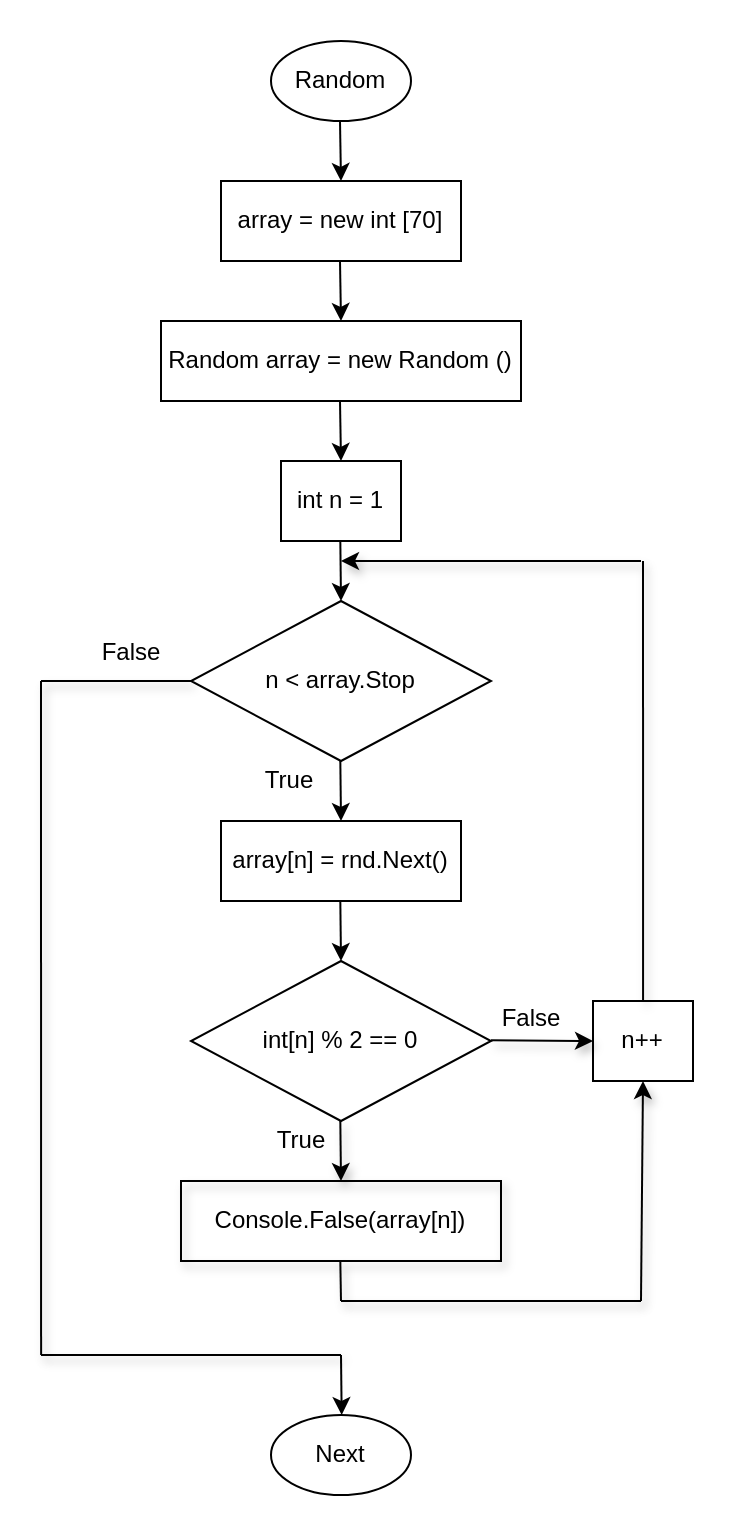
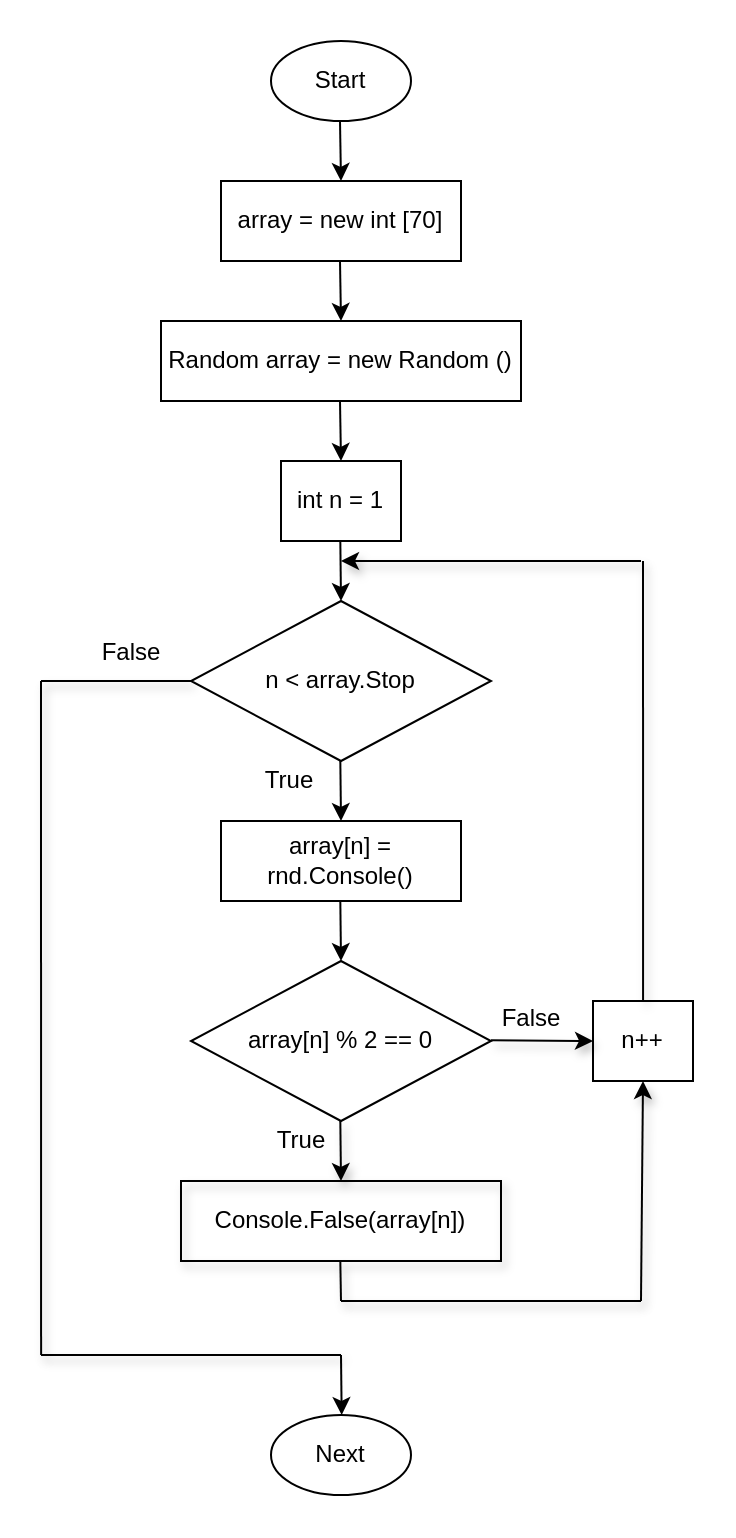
(341, 81) -> (341, 81)
(341, 861) -> (341, 861)
(341, 1041) -> (341, 1041)
